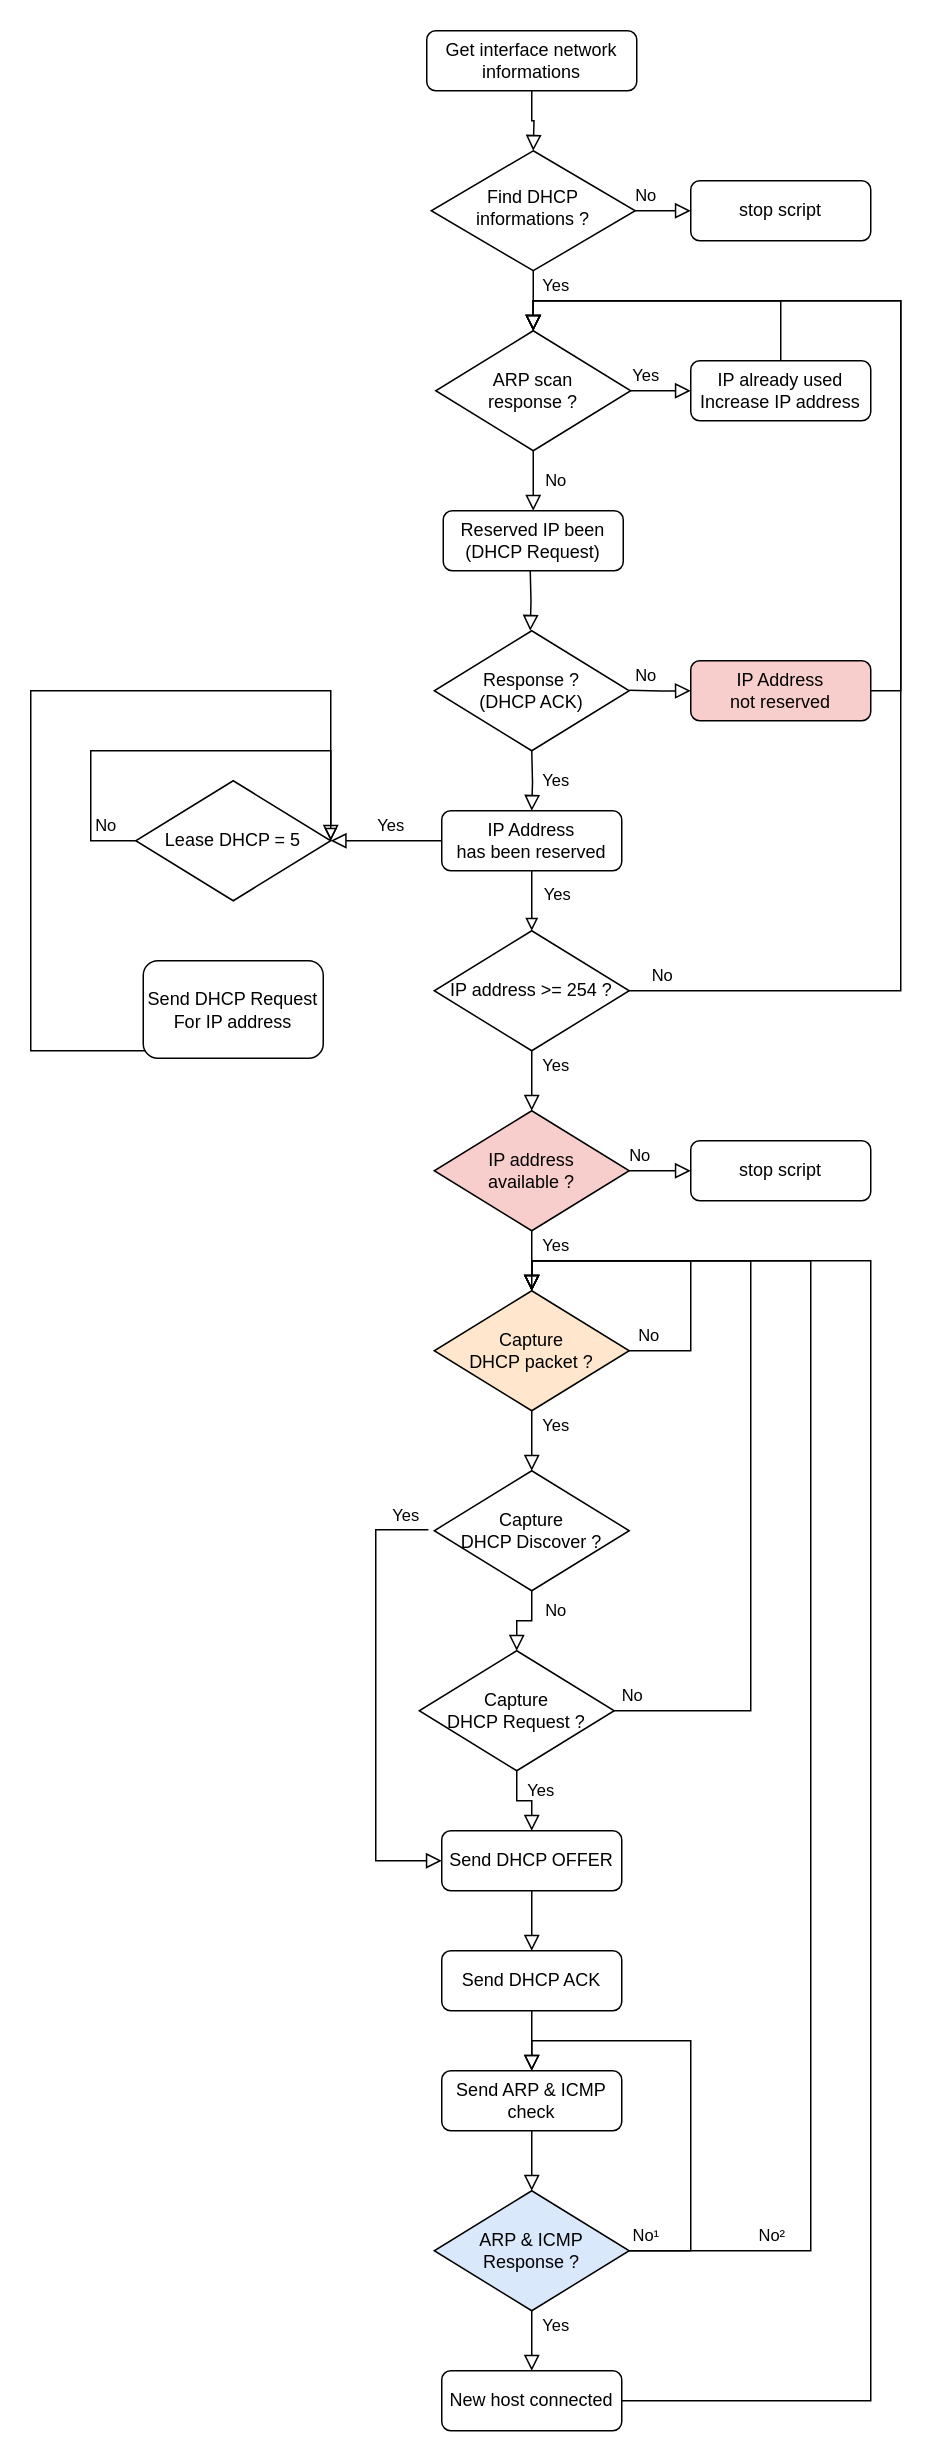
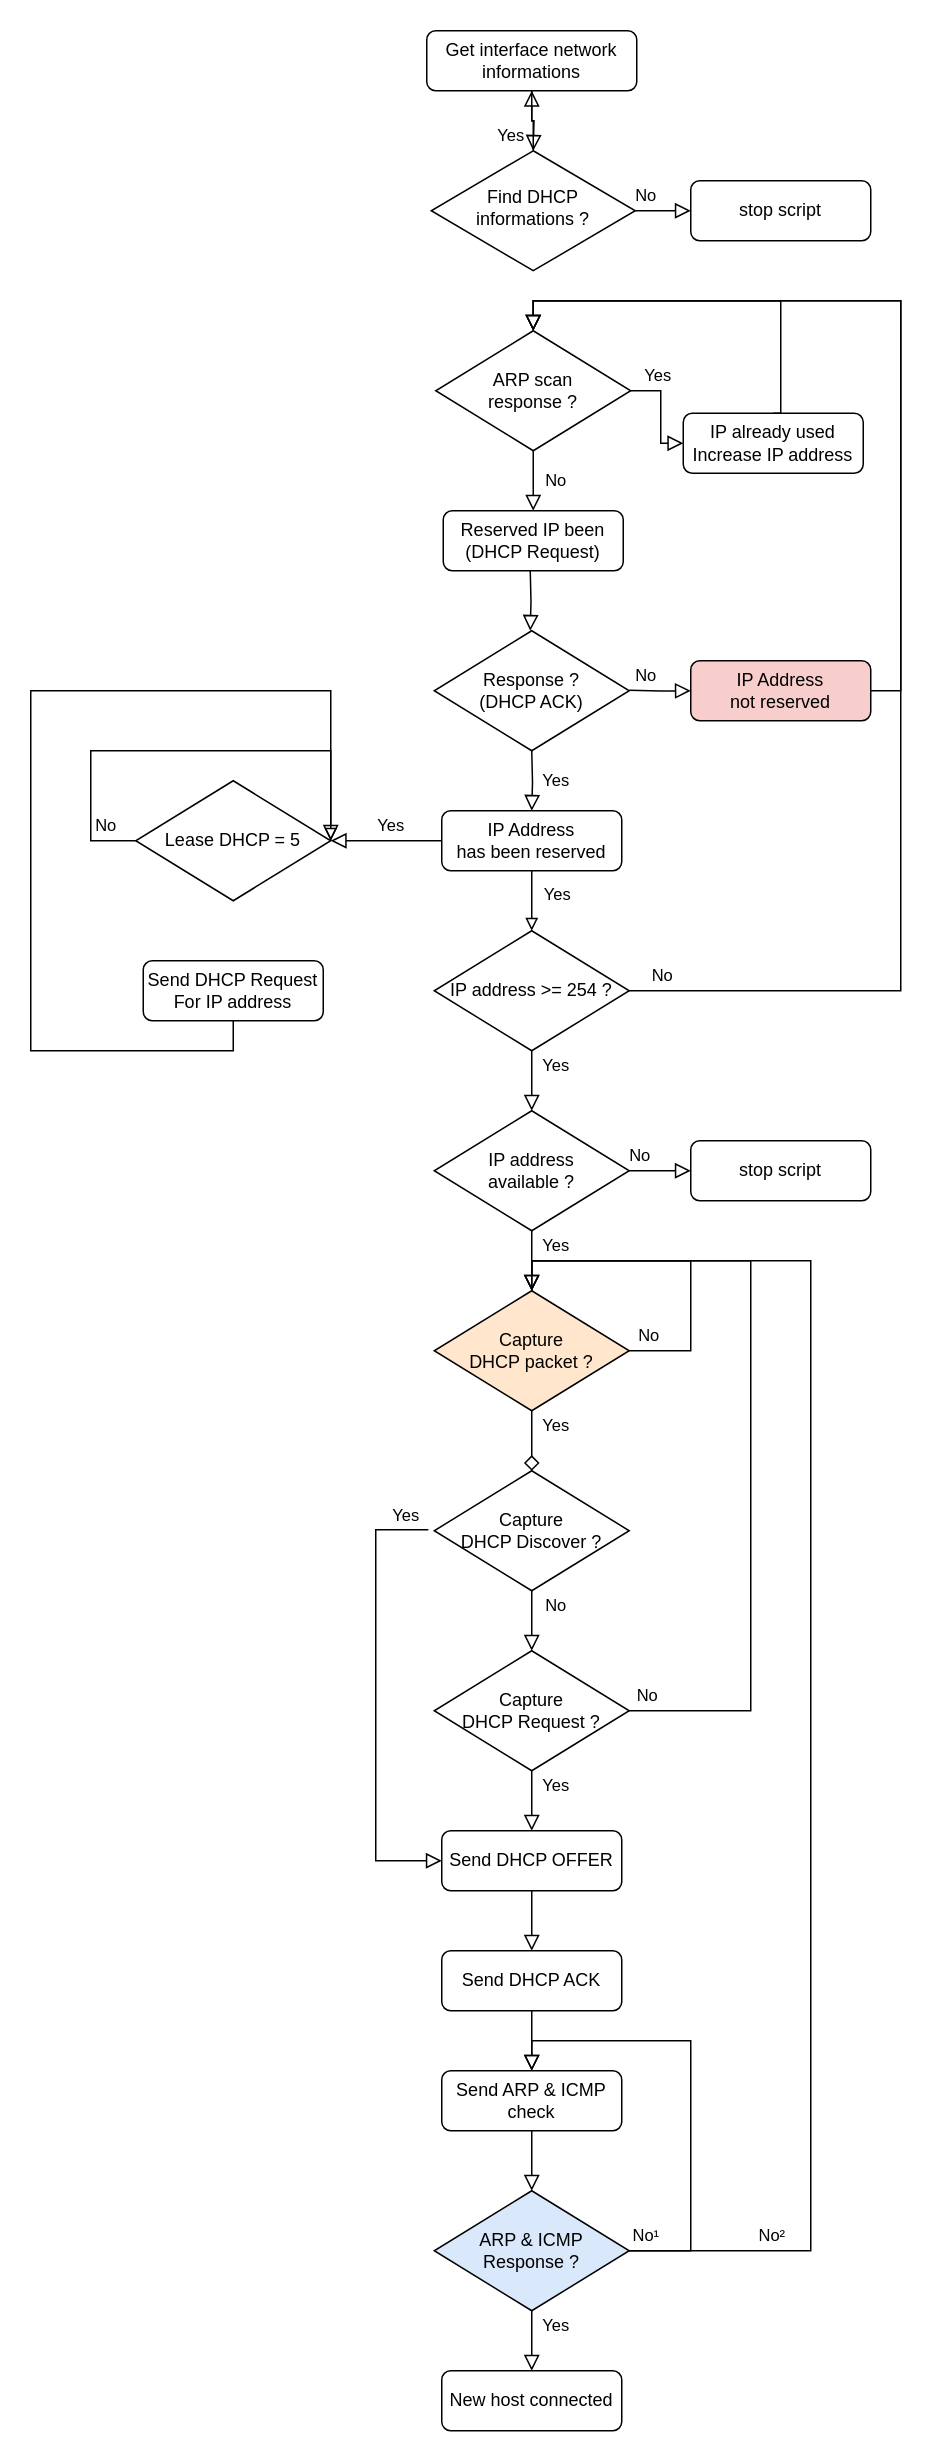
(533, 284) -> (533, 142)
(781, 391) -> (773, 443)
(233, 1010) -> (233, 991)
(532, 1171) -> (532, 1171)
(532, 1231) -> (532, 1289)
(532, 1454) -> (532, 1454)
(517, 1711) -> (532, 1711)
(871, 1926) -> none
